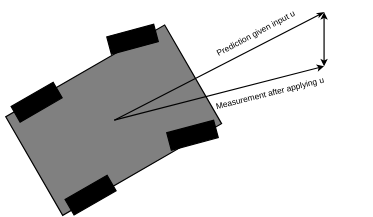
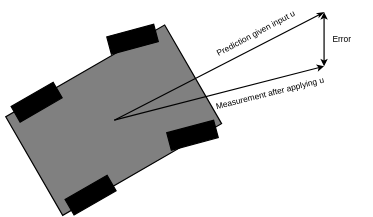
none -> (342, 39)
